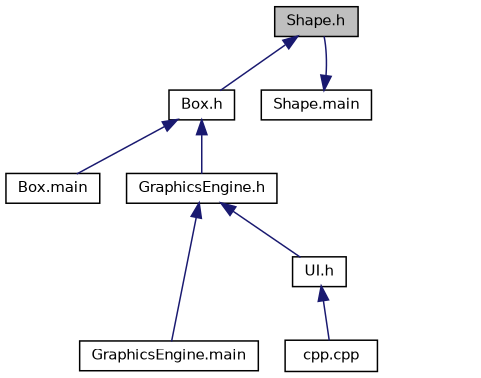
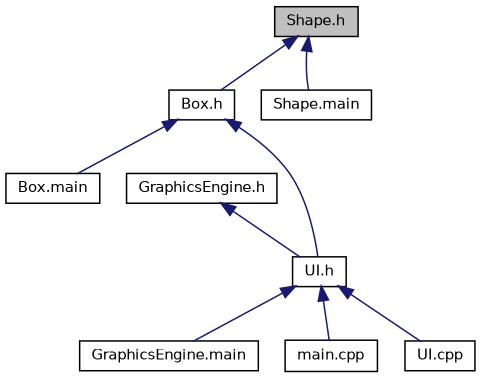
(326, 56) -> (307, 71)
(202, 154) -> (295, 182)
(184, 280) -> (238, 317)
(331, 356) -> (331, 356)
none -> (440, 356)
